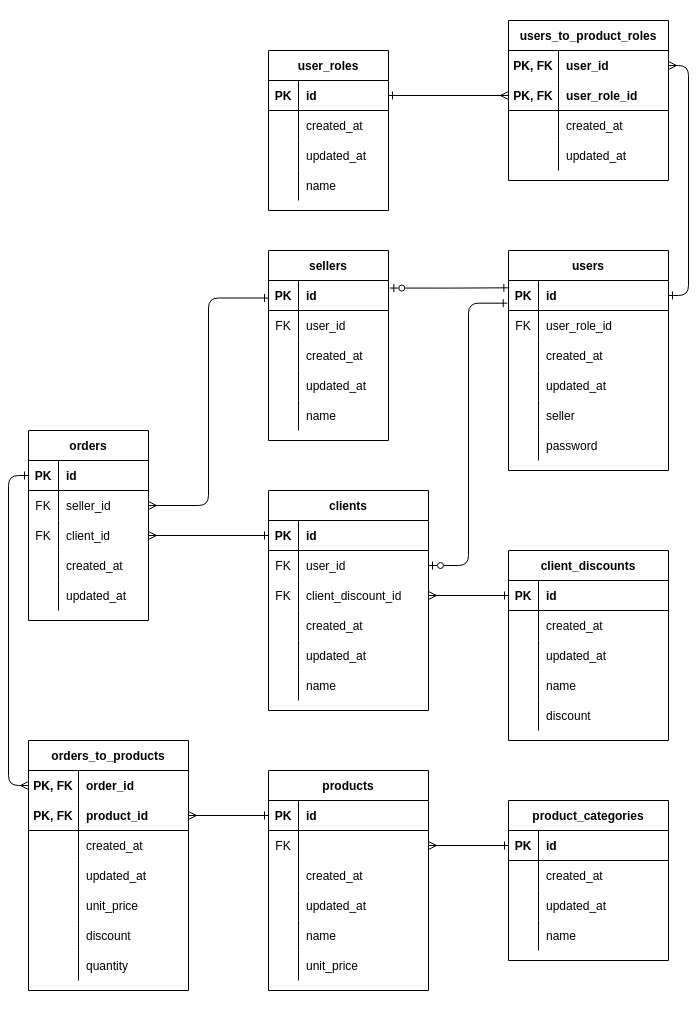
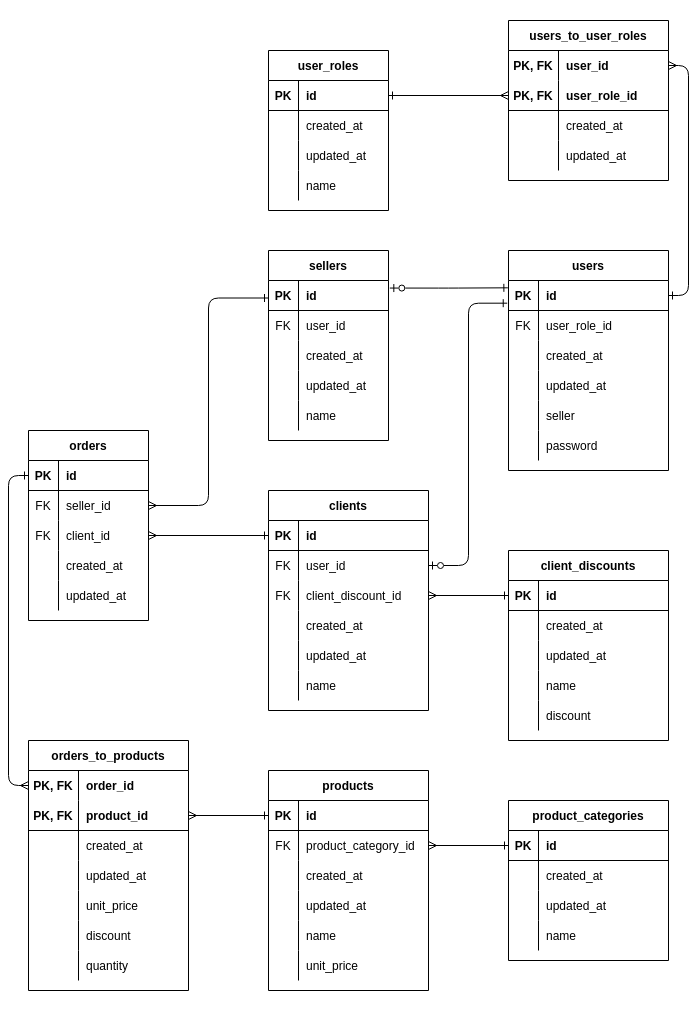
(588, 36) -> (588, 36)
none -> (364, 846)
